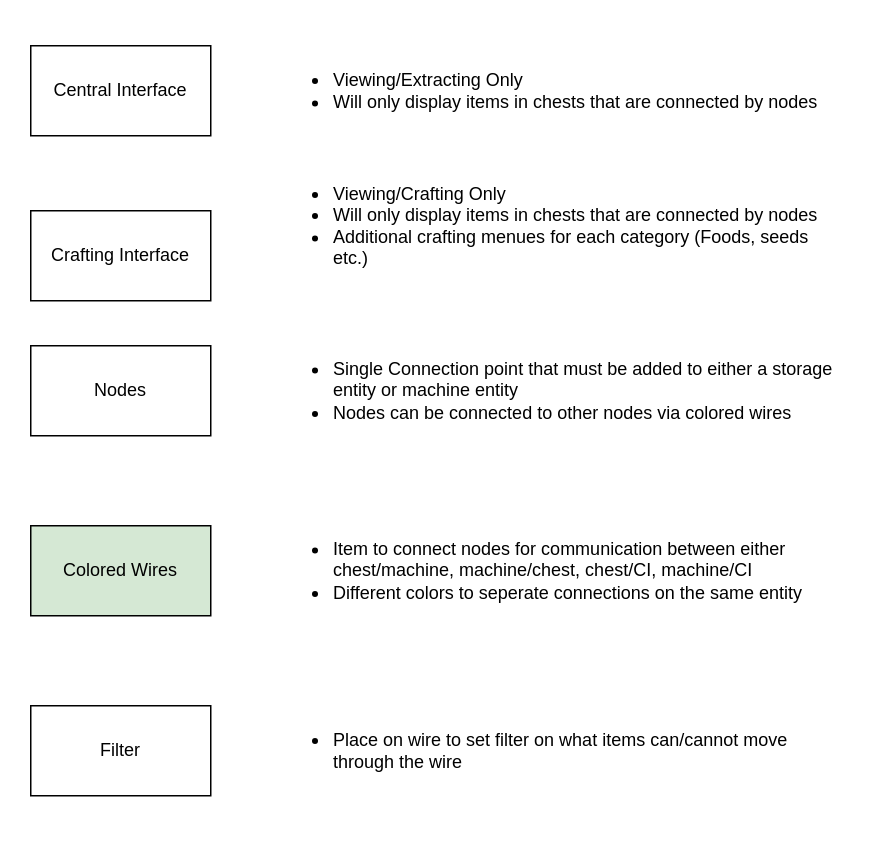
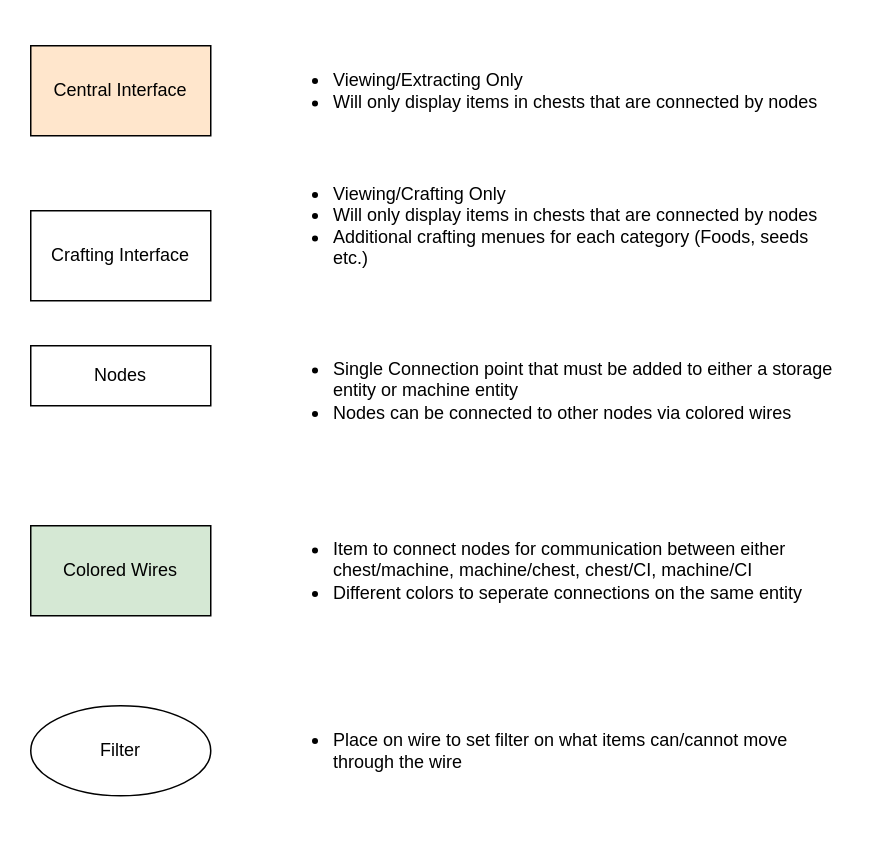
(121, 91) -> (121, 91)
(121, 391) -> (121, 376)
(121, 751) -> (121, 751)
